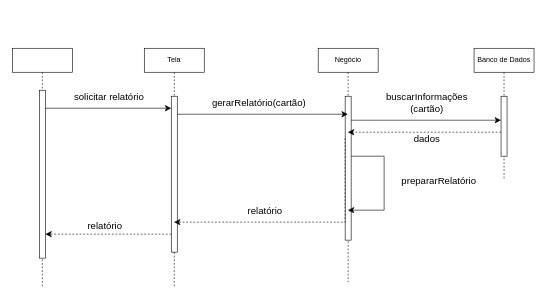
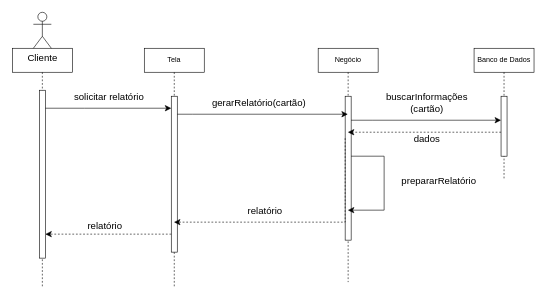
none -> (42, 30)
